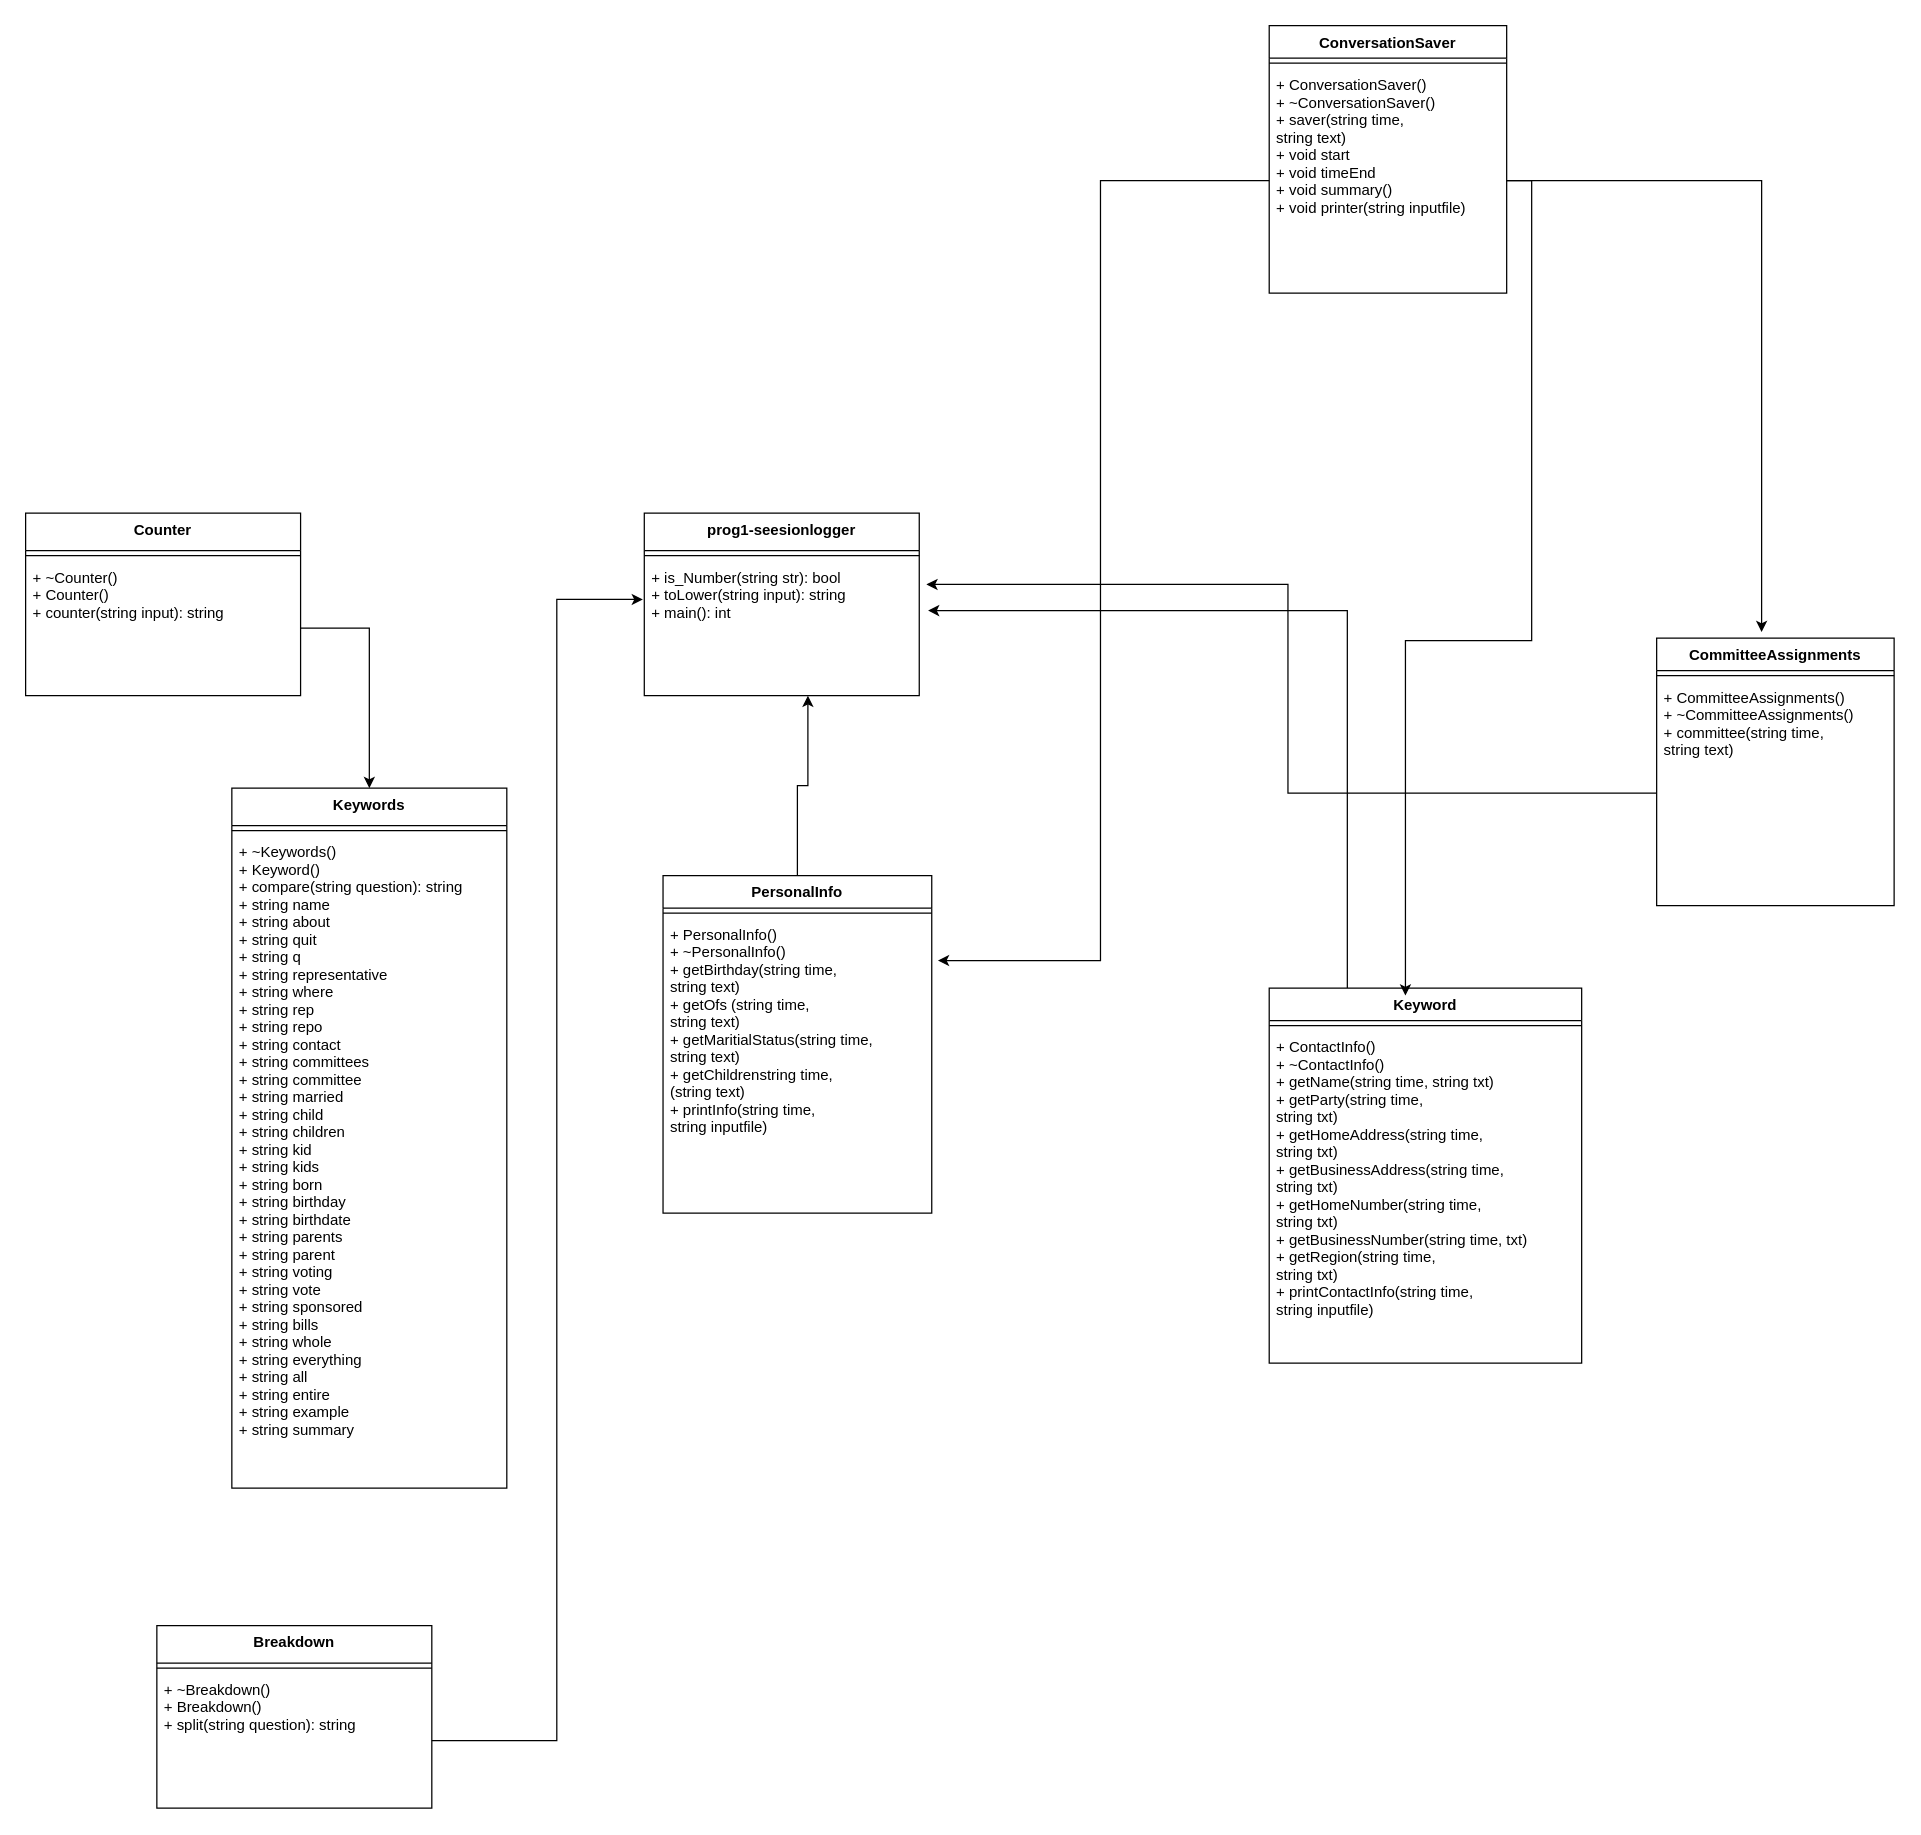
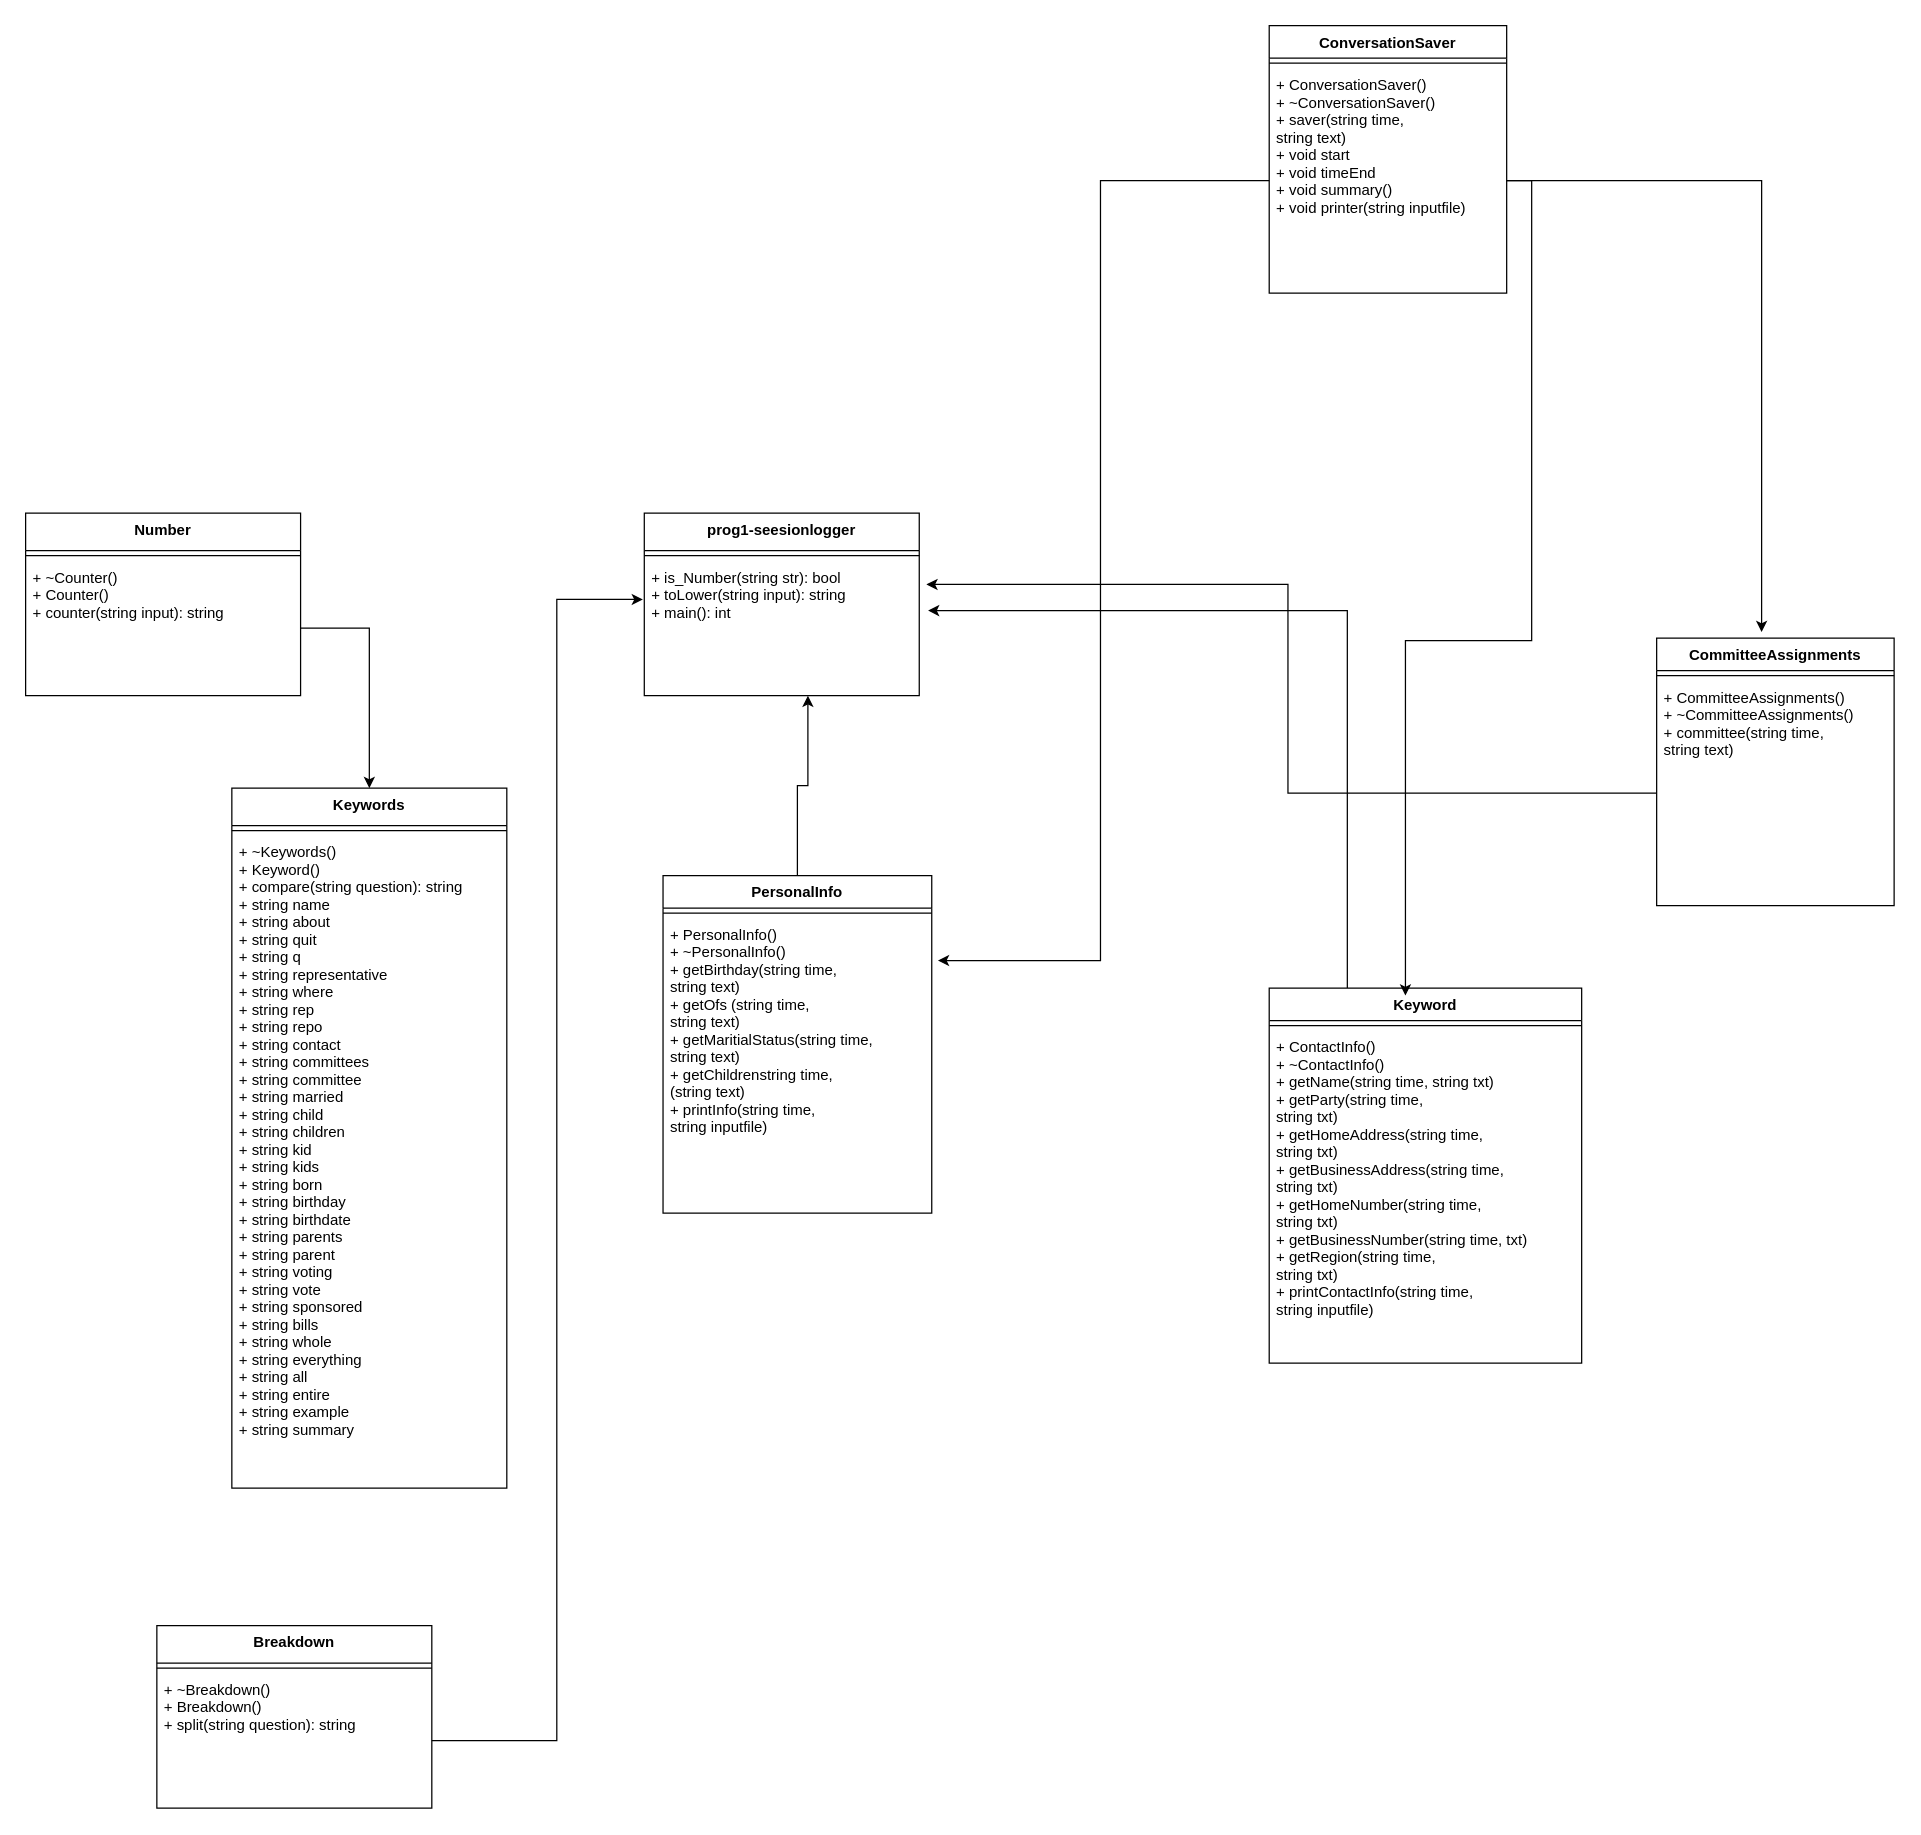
(163, 530) -> (163, 530)
